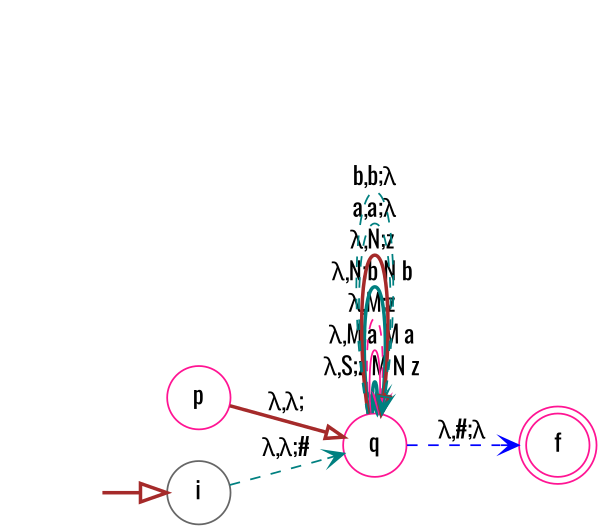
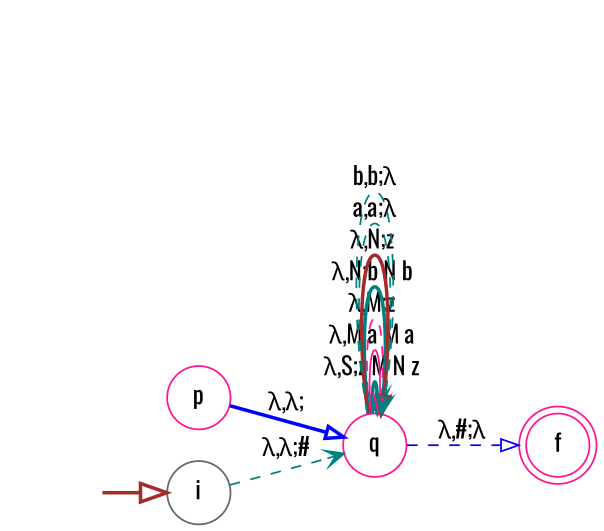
(278, 419) -> (278, 419)
(454, 445) -> (454, 445)
